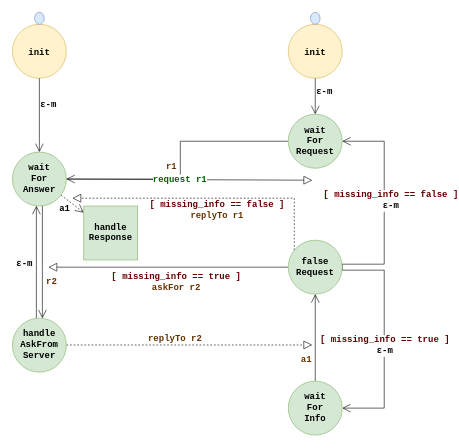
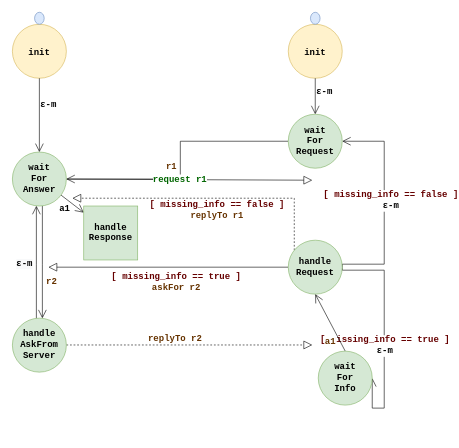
(72, 204) -> (72, 204)
(315, 267) -> (315, 267)
(315, 408) -> (345, 378)
